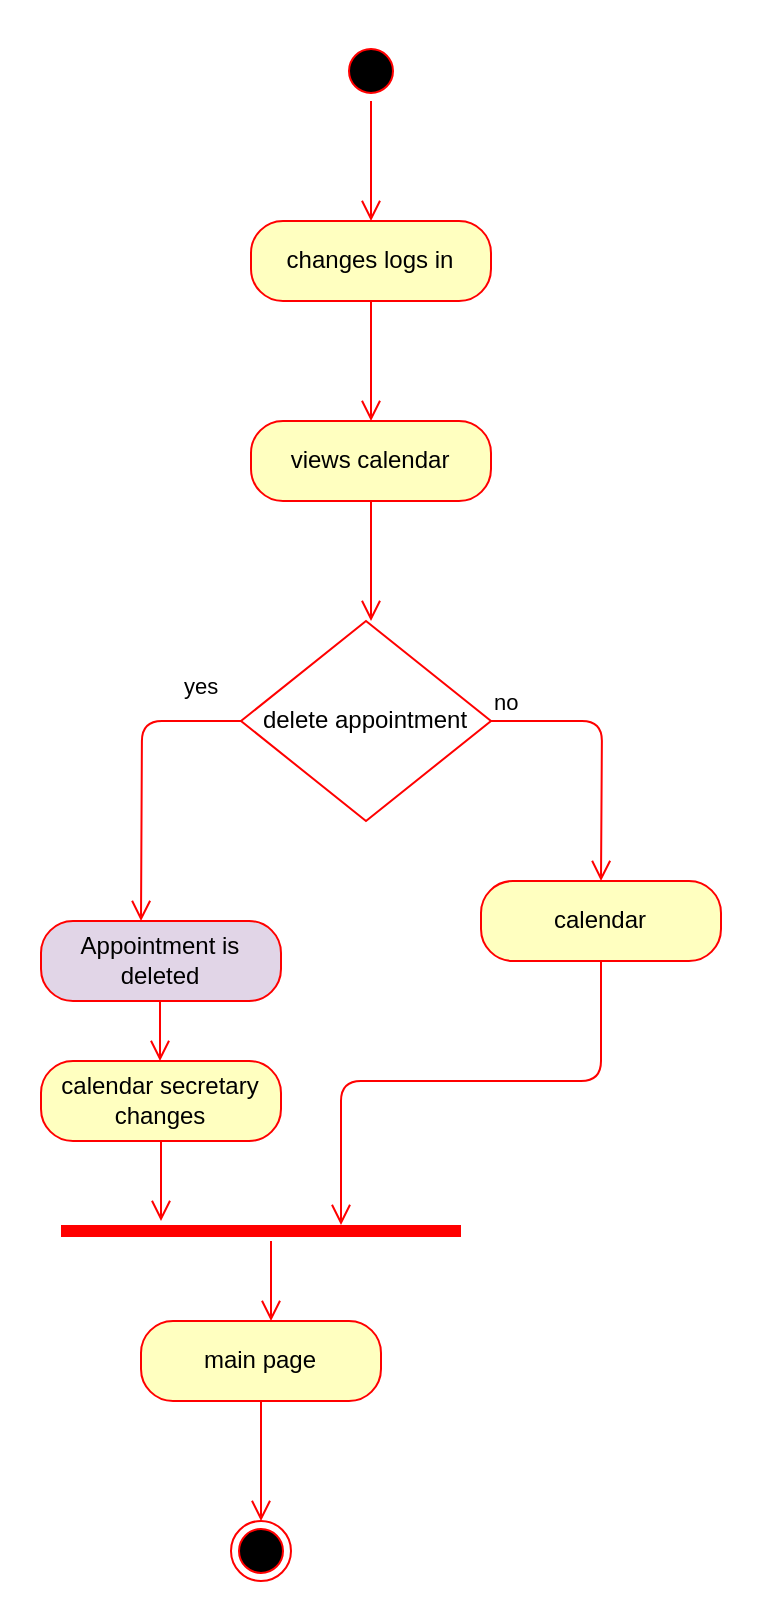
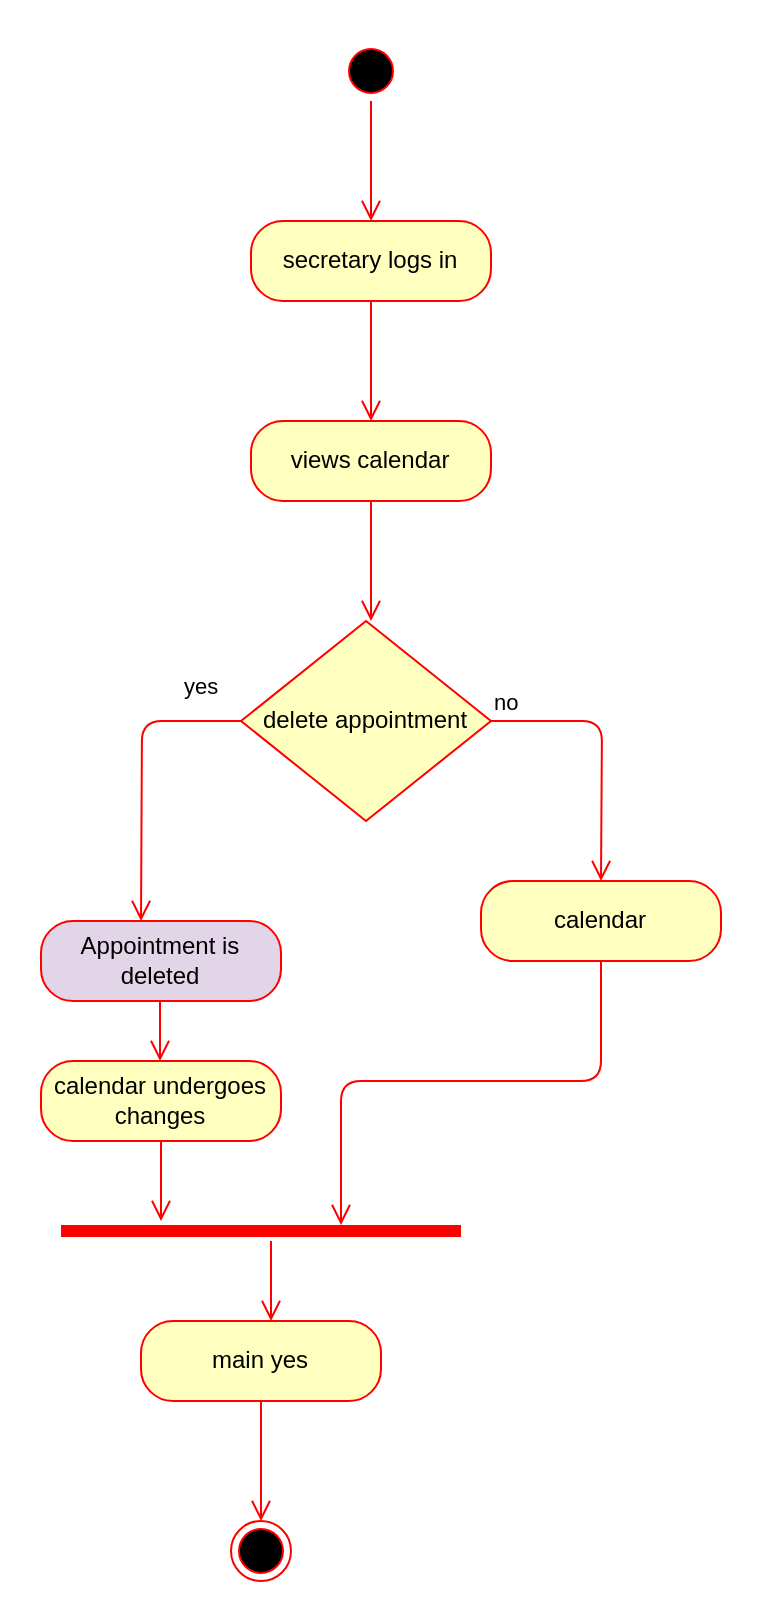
(371, 261) -> (371, 261)
(366, 721) -> (366, 721)
(161, 1101) -> (161, 1101)
(261, 1361) -> (261, 1361)
